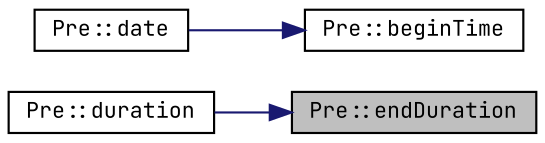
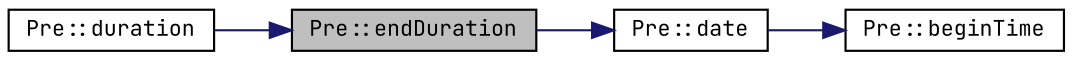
none -> (564, 30)
